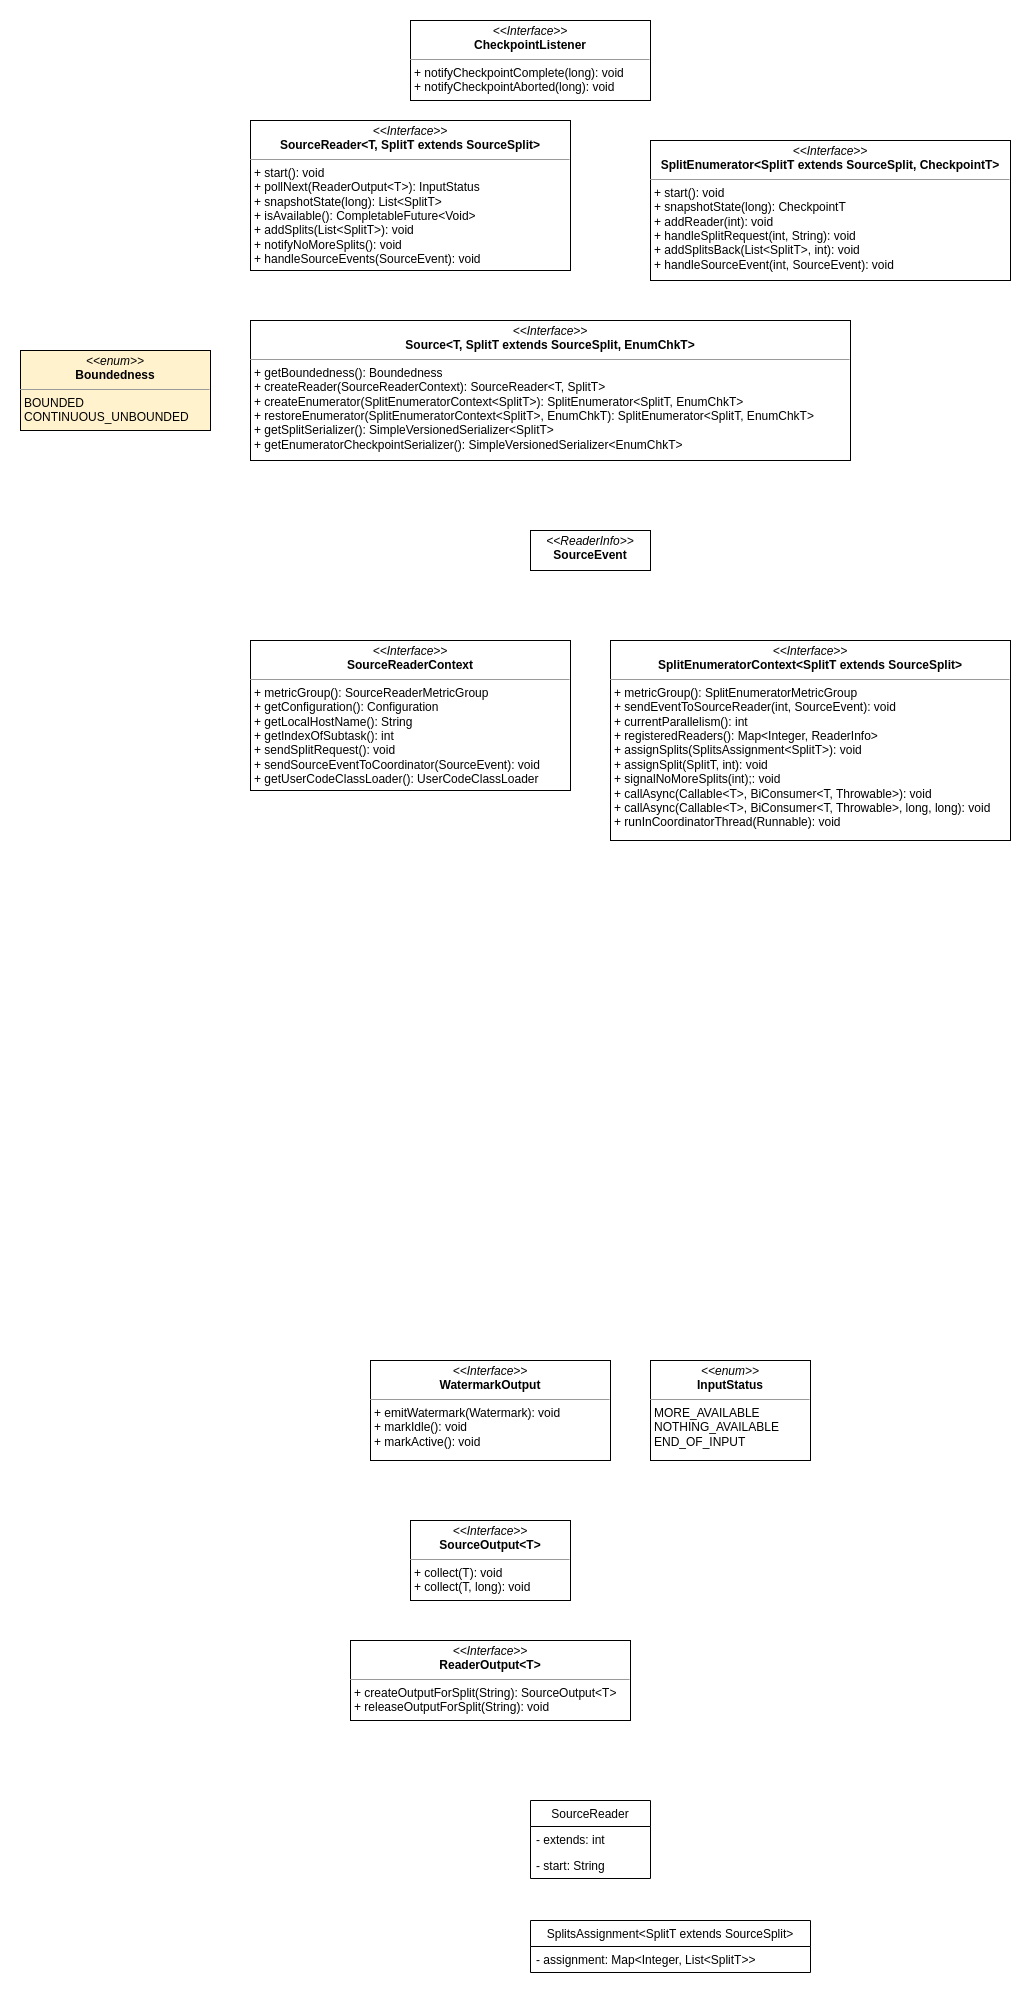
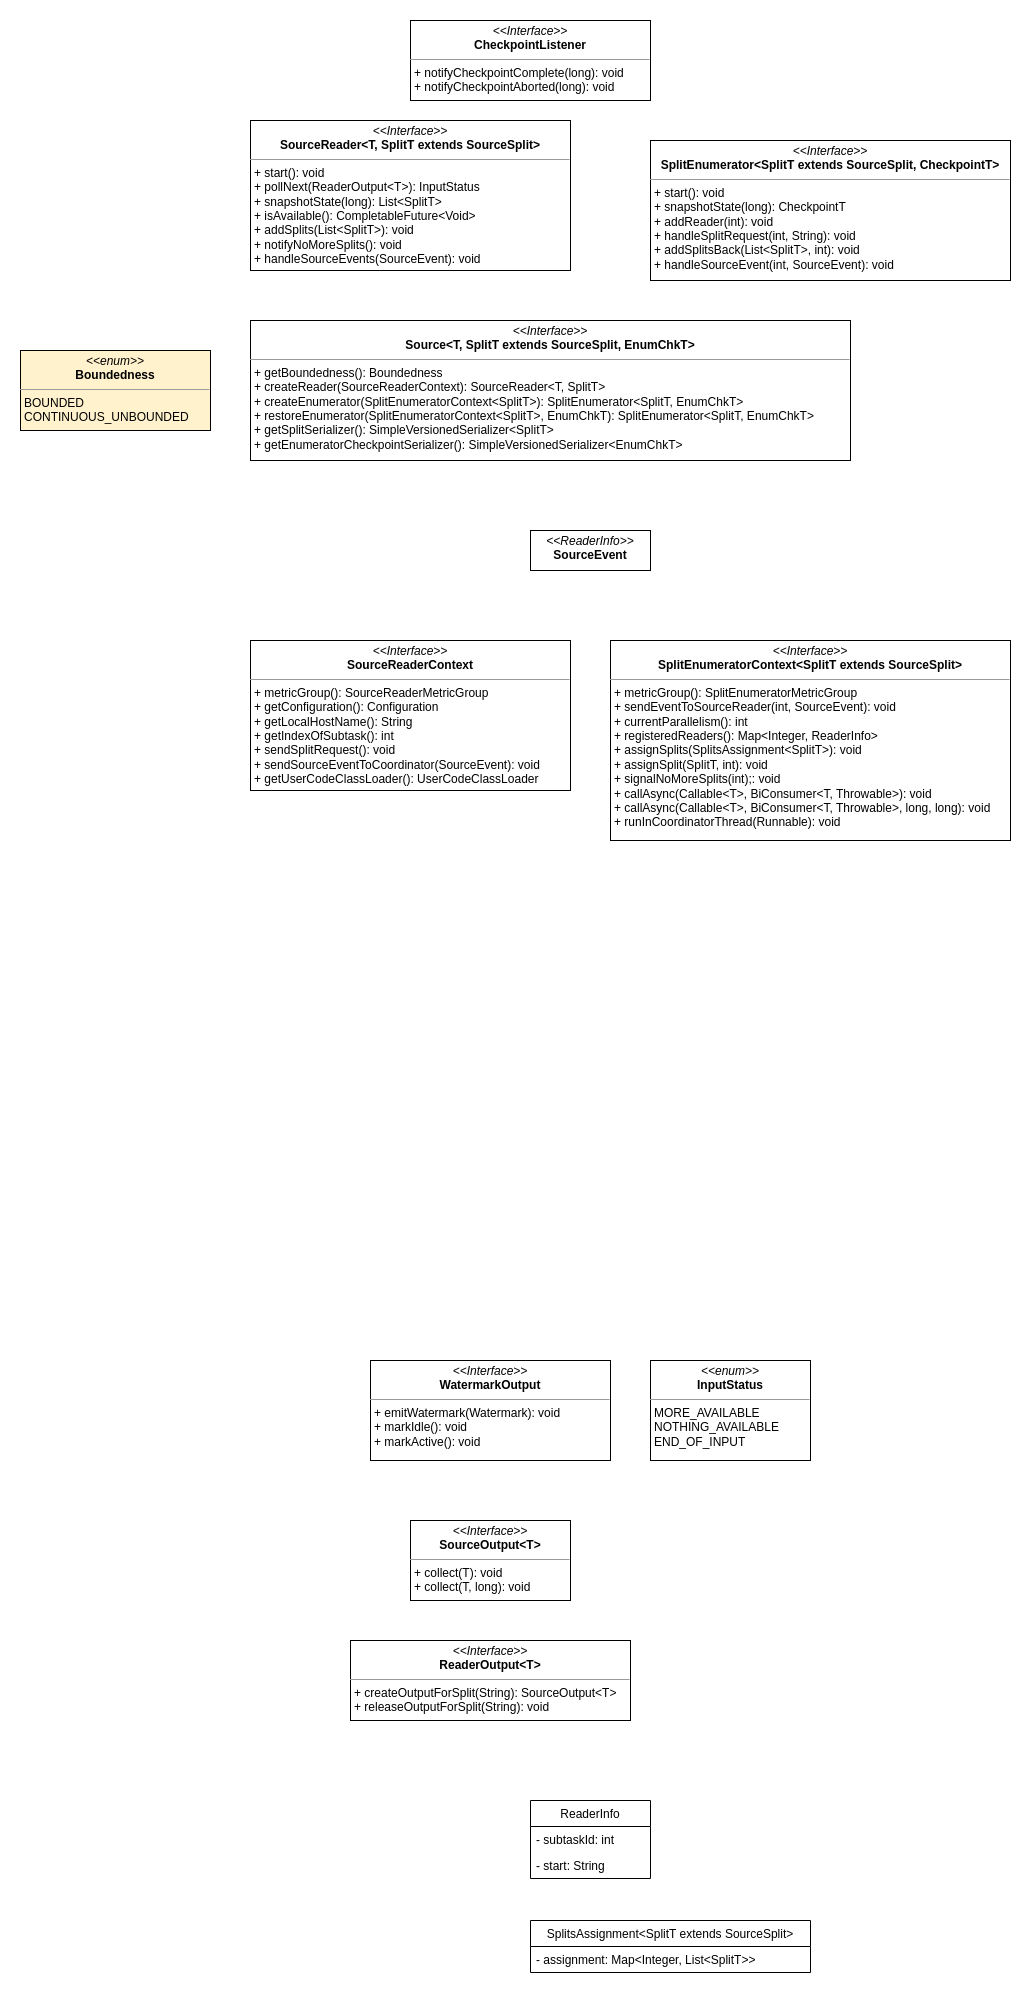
(590, 1814) -> (590, 1814)
(577, 1840) -> (584, 1840)
